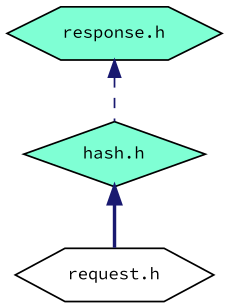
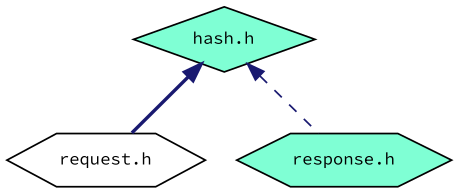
(115, 99) -> (289, 105)
